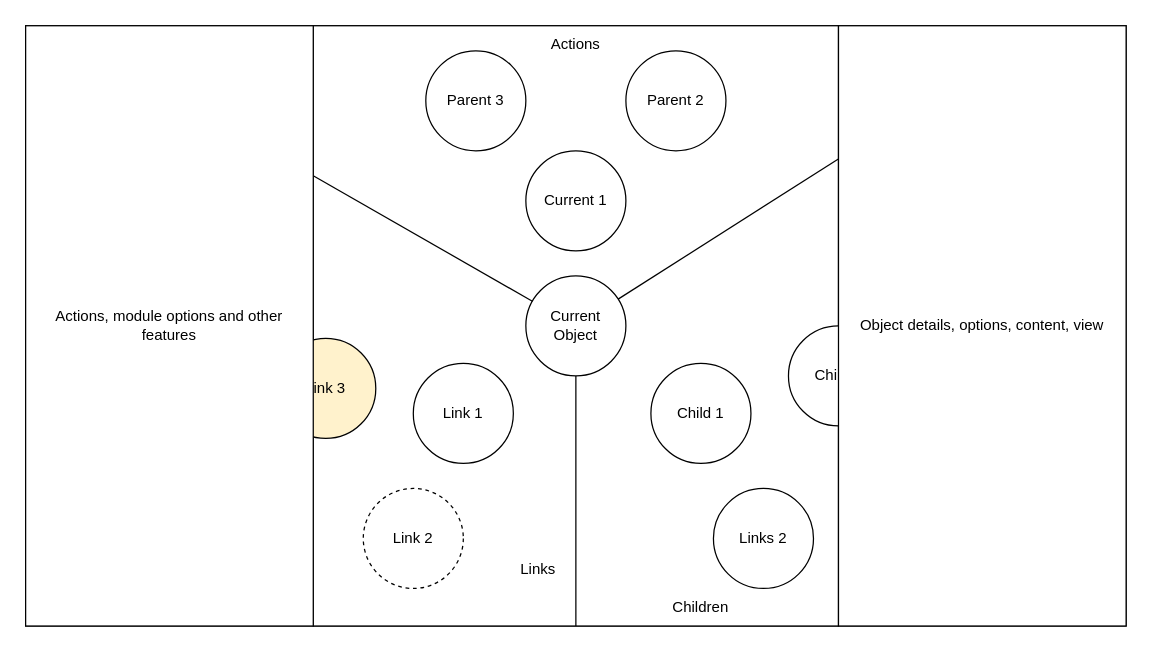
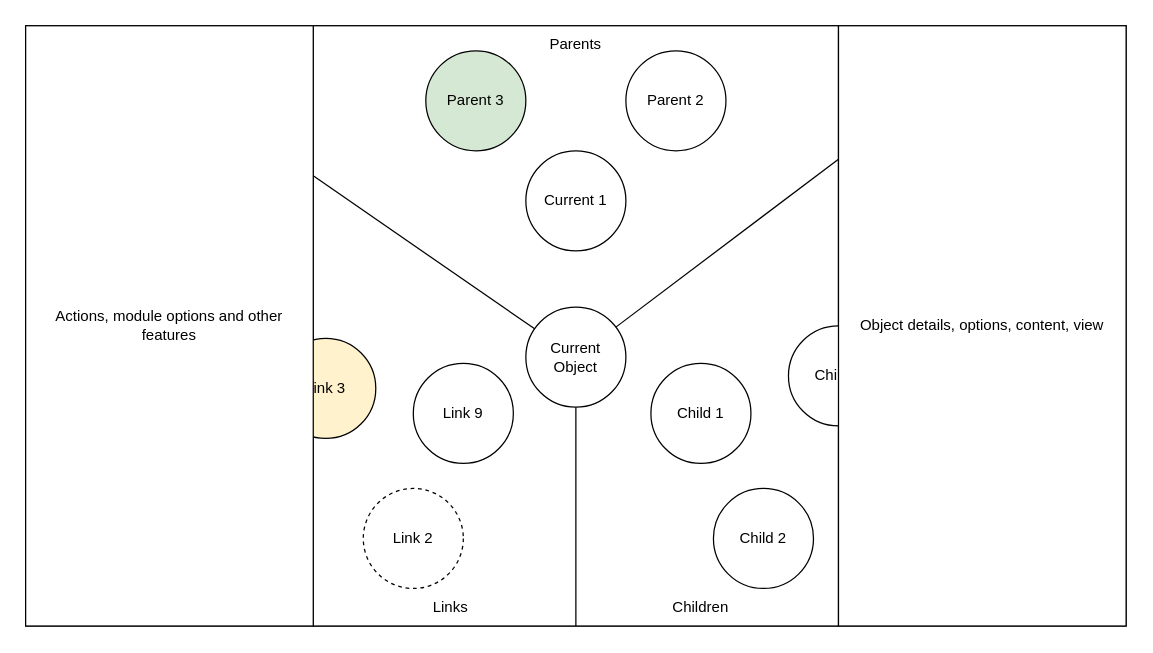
(576, 44) -> (576, 44)
(476, 101) -> (476, 101)
(576, 326) -> (576, 357)
(463, 413) -> (463, 413)
(763, 538) -> (763, 538)
(538, 569) -> (451, 607)
